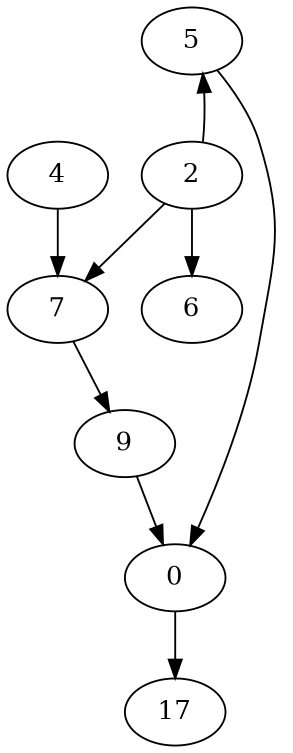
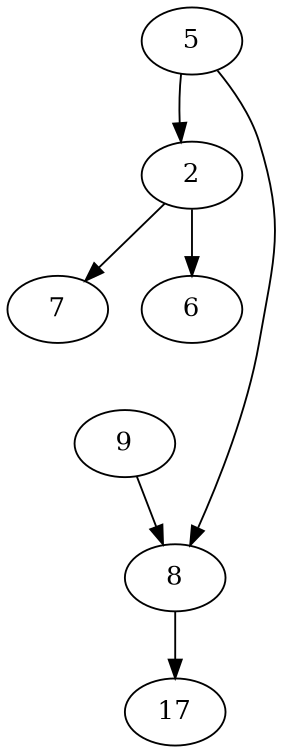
(204, 117) -> (180, 98)
(58, 175) -> none
(87, 368) -> none
(175, 578) -> (175, 578)
